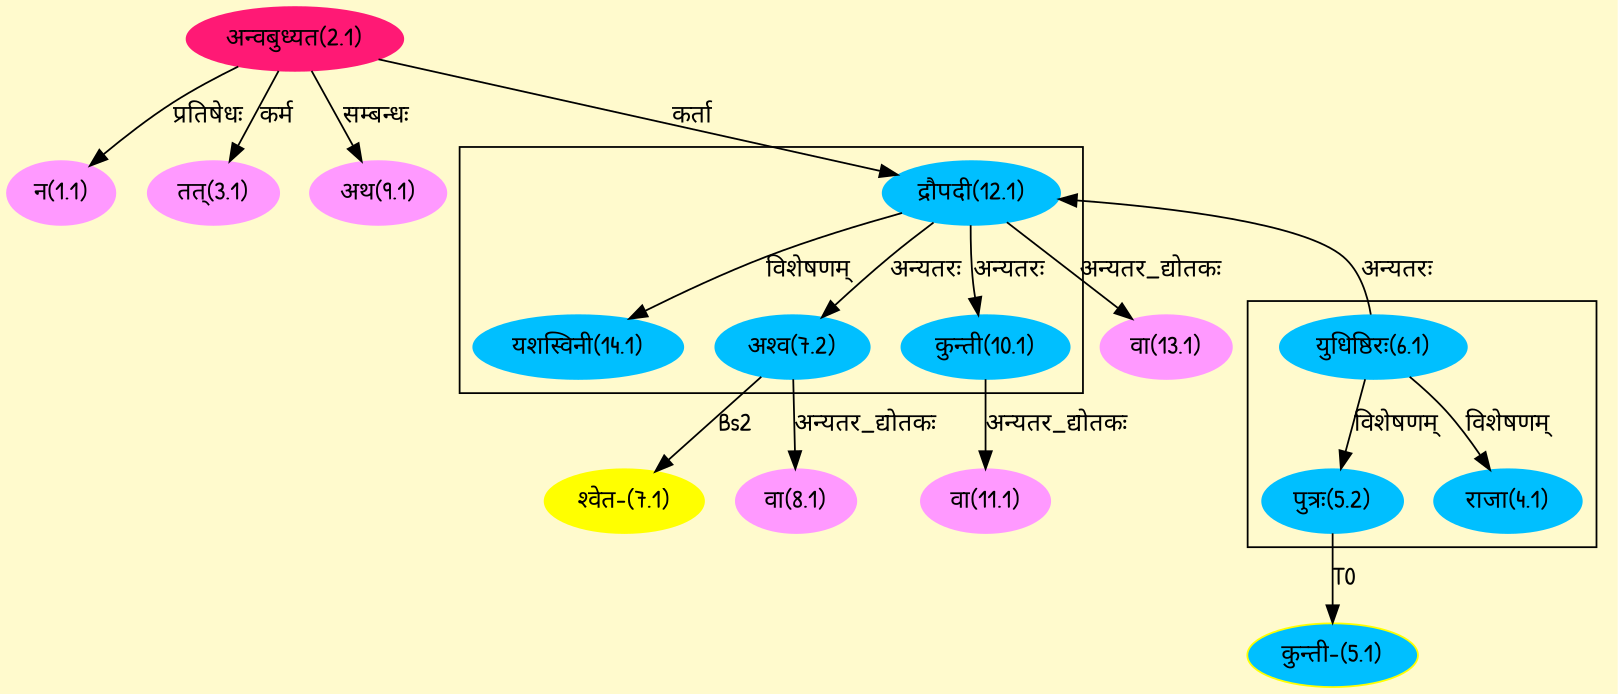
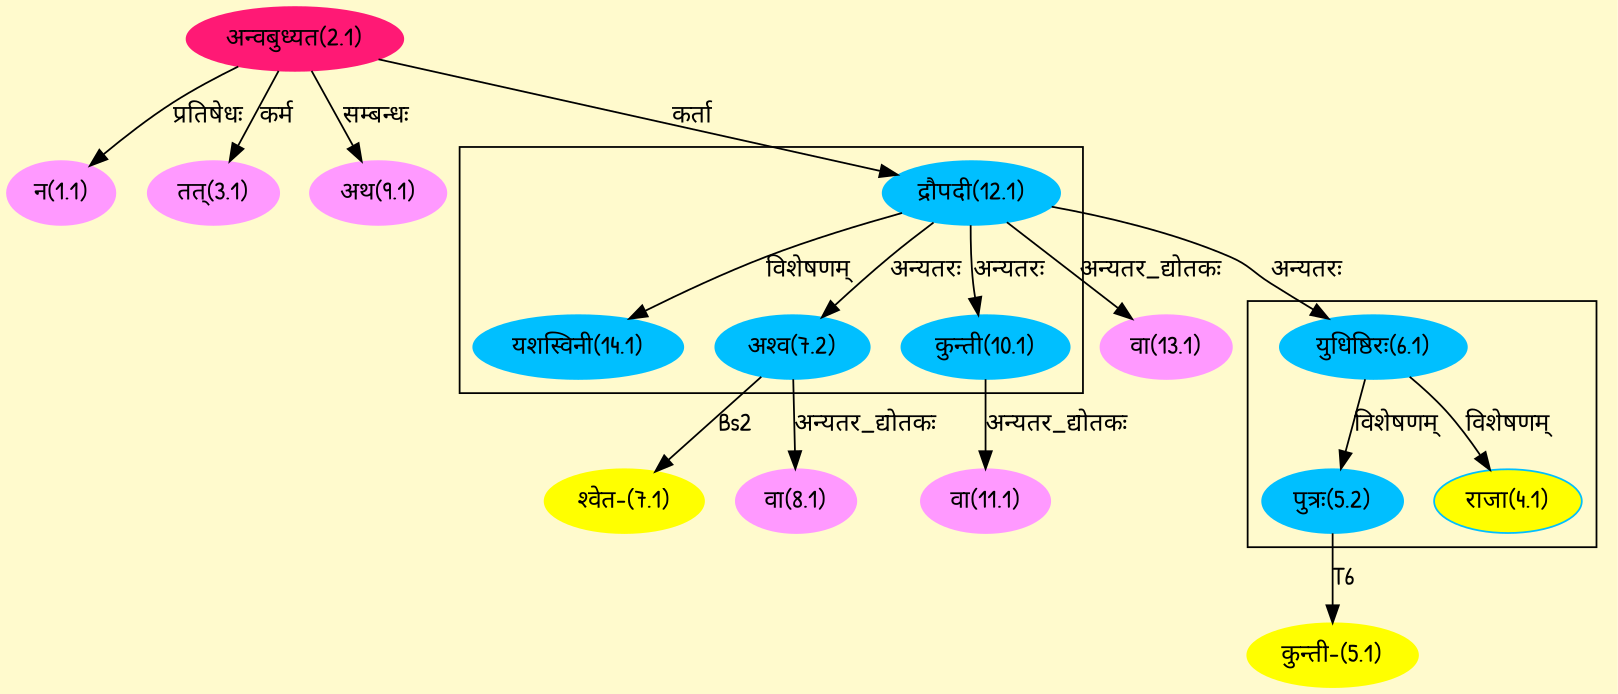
(1246, 222) -> (1189, 241)
(1508, 501) -> (1508, 501)
(1344, 578) -> (1344, 578)
(1333, 655) -> (1333, 655)
